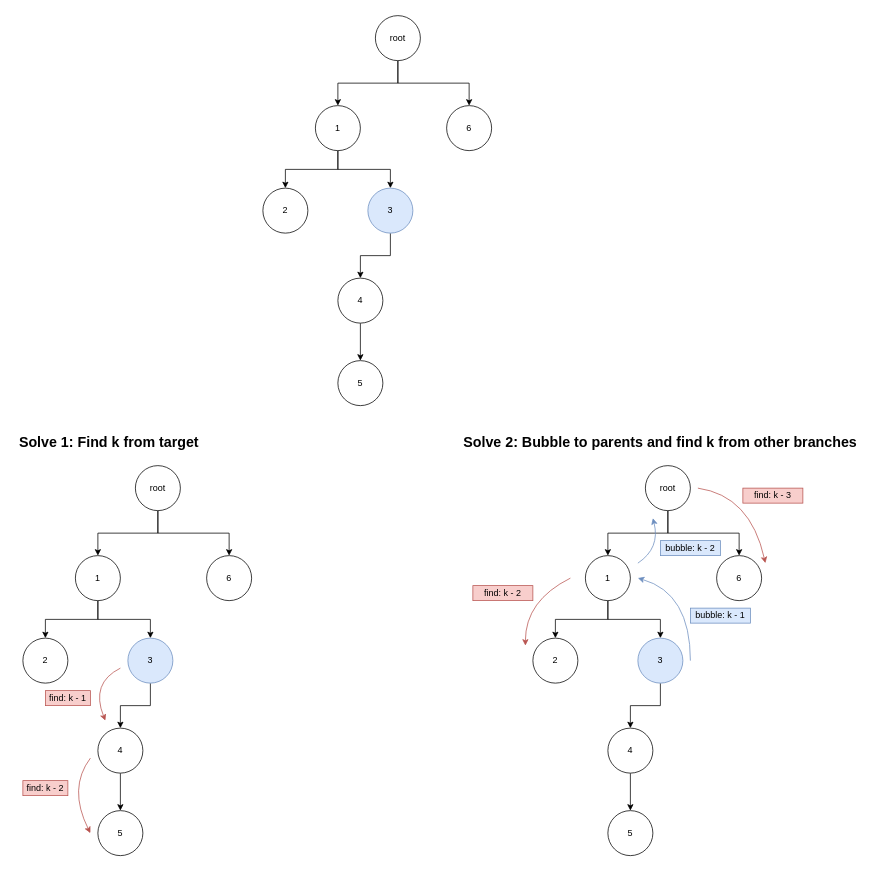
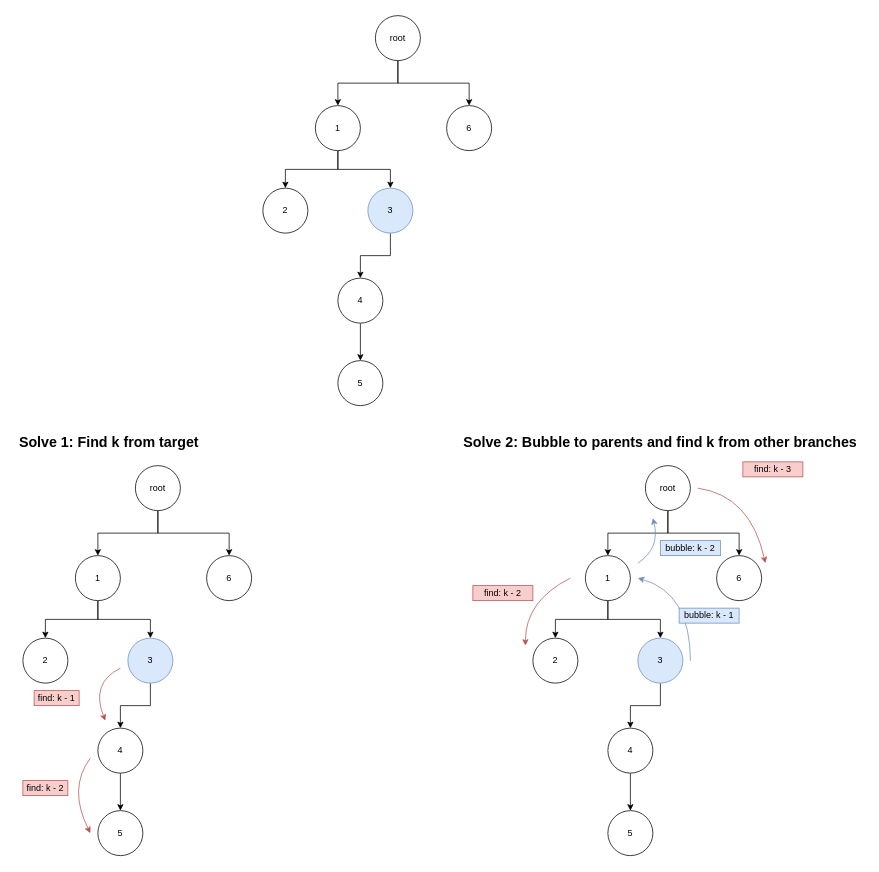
(773, 495) -> (773, 469)
(720, 615) -> (709, 615)
(68, 698) -> (57, 698)
